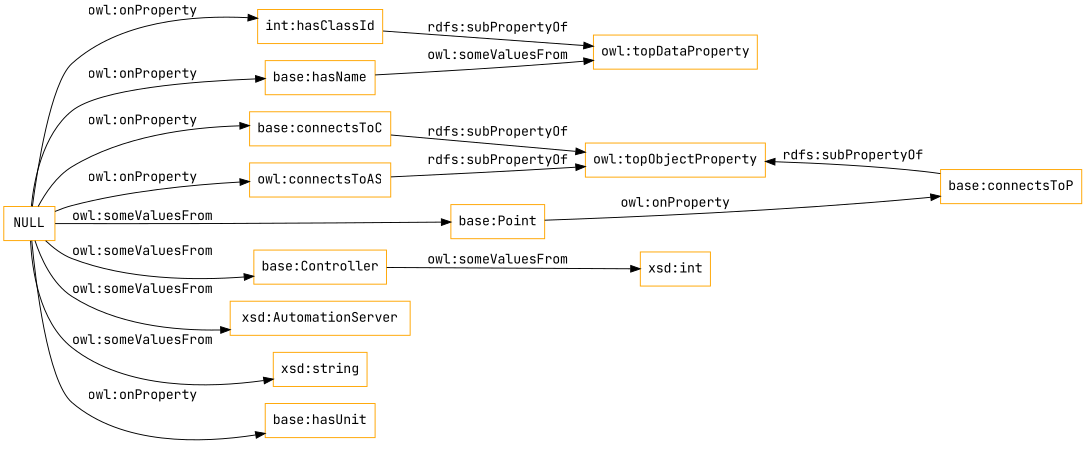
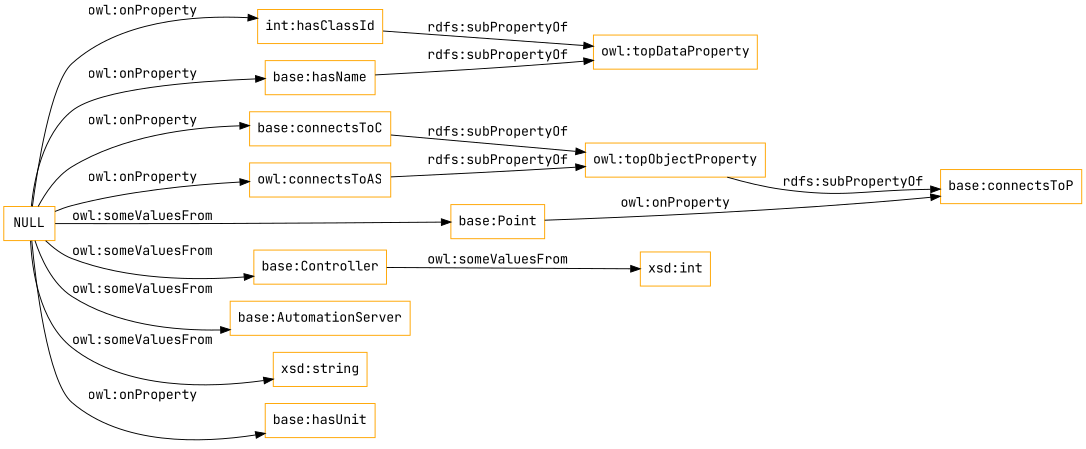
(498, 55) -> (498, 55)
(858, 166) -> (828, 193)
(320, 318) -> (320, 318)
